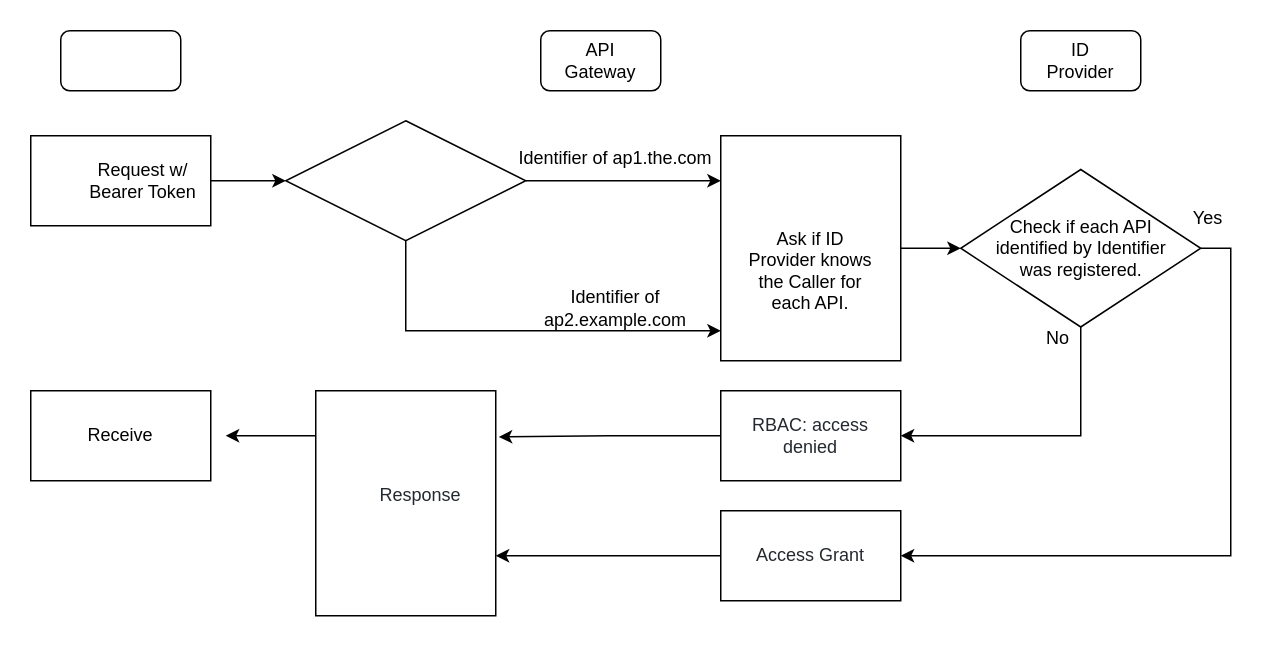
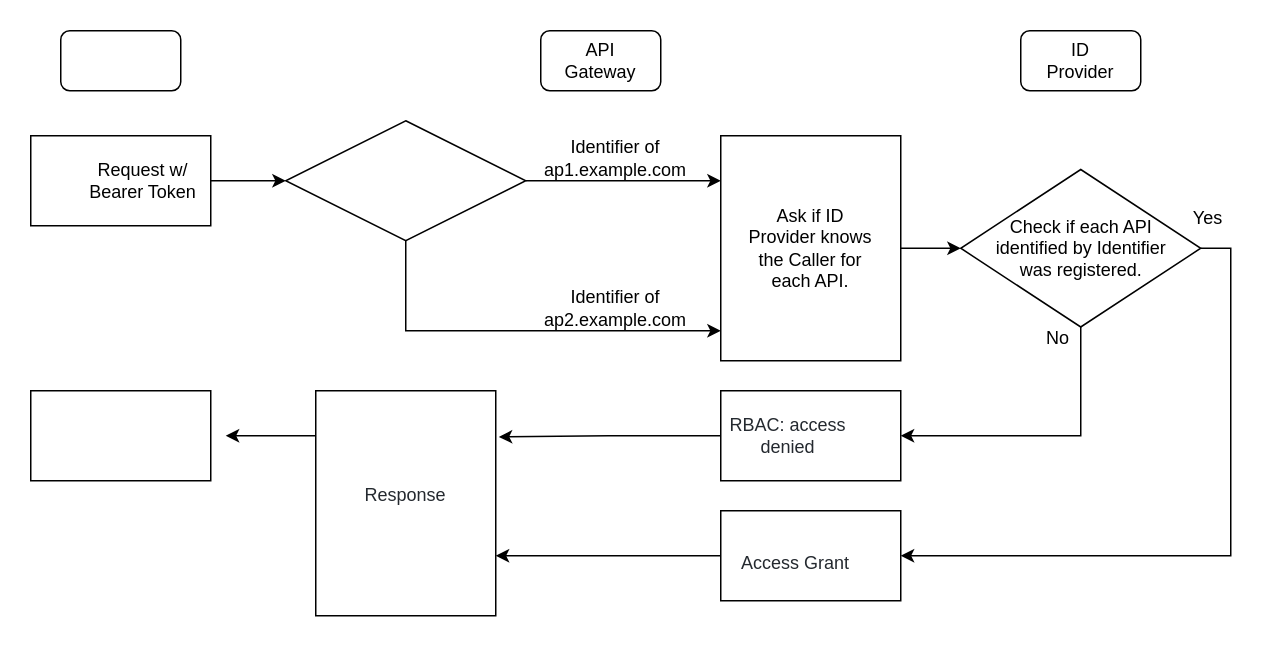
(616, 158) -> (616, 158)
(811, 271) -> (811, 248)
(121, 436) -> none
(811, 436) -> (788, 436)
(421, 496) -> (406, 496)
(811, 556) -> (796, 563)
